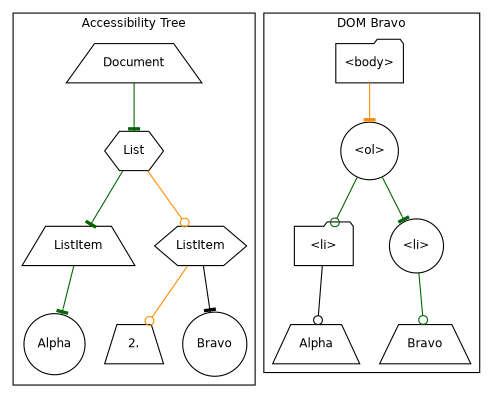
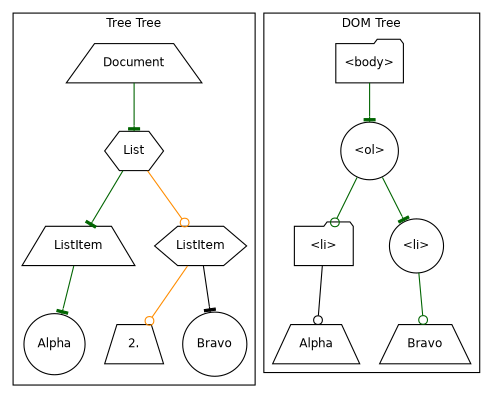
(134, 24) -> (134, 24)
(372, 24) -> (372, 24)
(370, 100) -> (370, 100)
